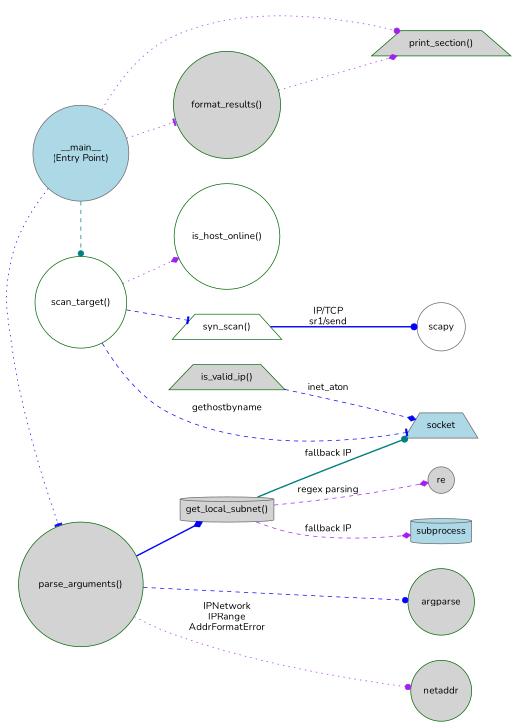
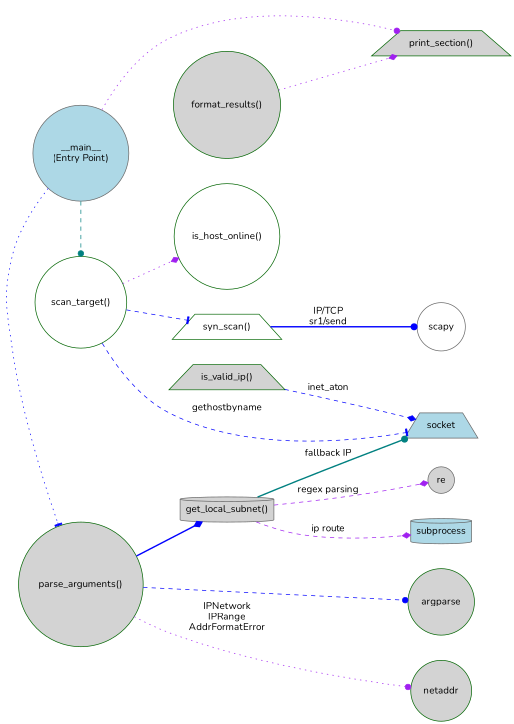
(149, 131) -> none
(328, 529) -> (328, 529)
